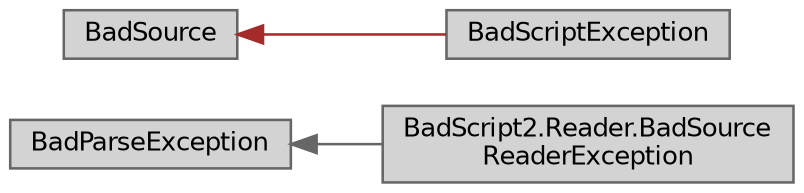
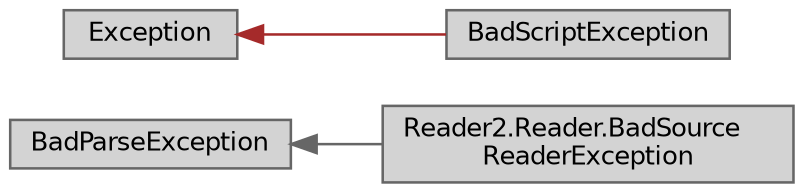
(151, 34) -> (151, 34)
(588, 144) -> (588, 144)
